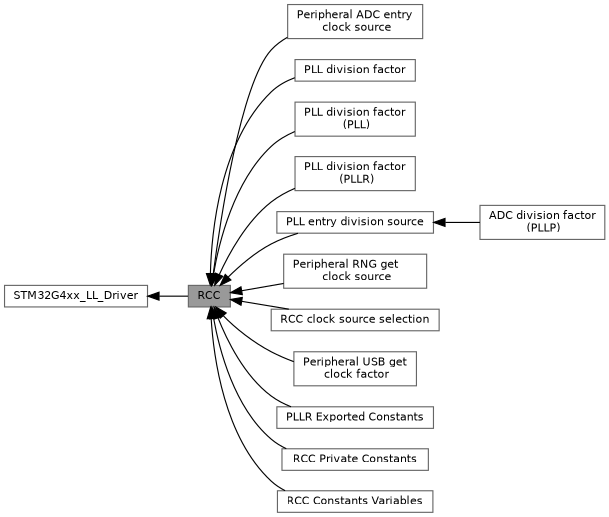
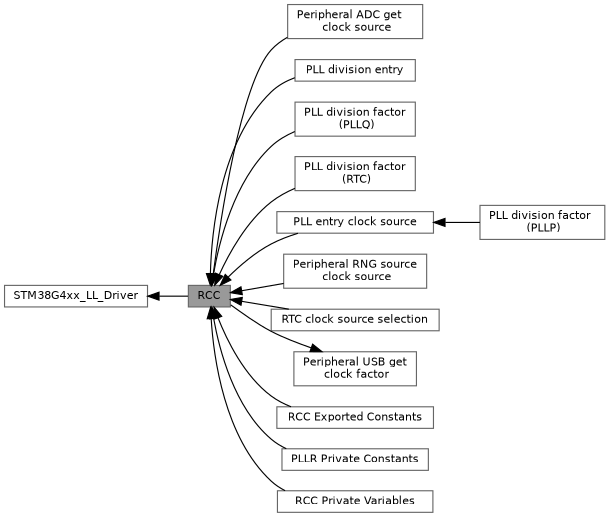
(355, 22) -> (355, 22)
(355, 70) -> (355, 70)
(355, 119) -> (355, 119)
(355, 174) -> (355, 174)
(355, 222) -> (355, 222)
(542, 222) -> (542, 222)
(355, 271) -> (355, 271)
(76, 296) -> (76, 296)
(355, 320) -> (355, 320)
(256, 343) -> (269, 330)
(355, 418) -> (355, 418)
(355, 460) -> (355, 460)
(355, 502) -> (355, 502)
